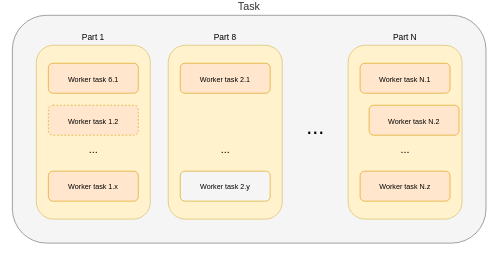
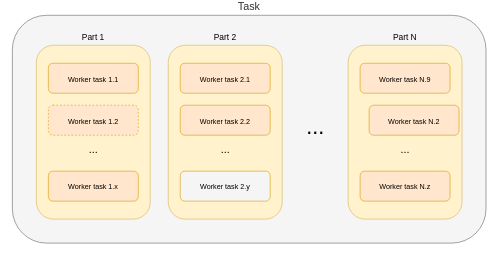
(225, 37) -> (225, 37)
(93, 78) -> (93, 78)
(405, 78) -> (405, 78)
none -> (225, 120)
